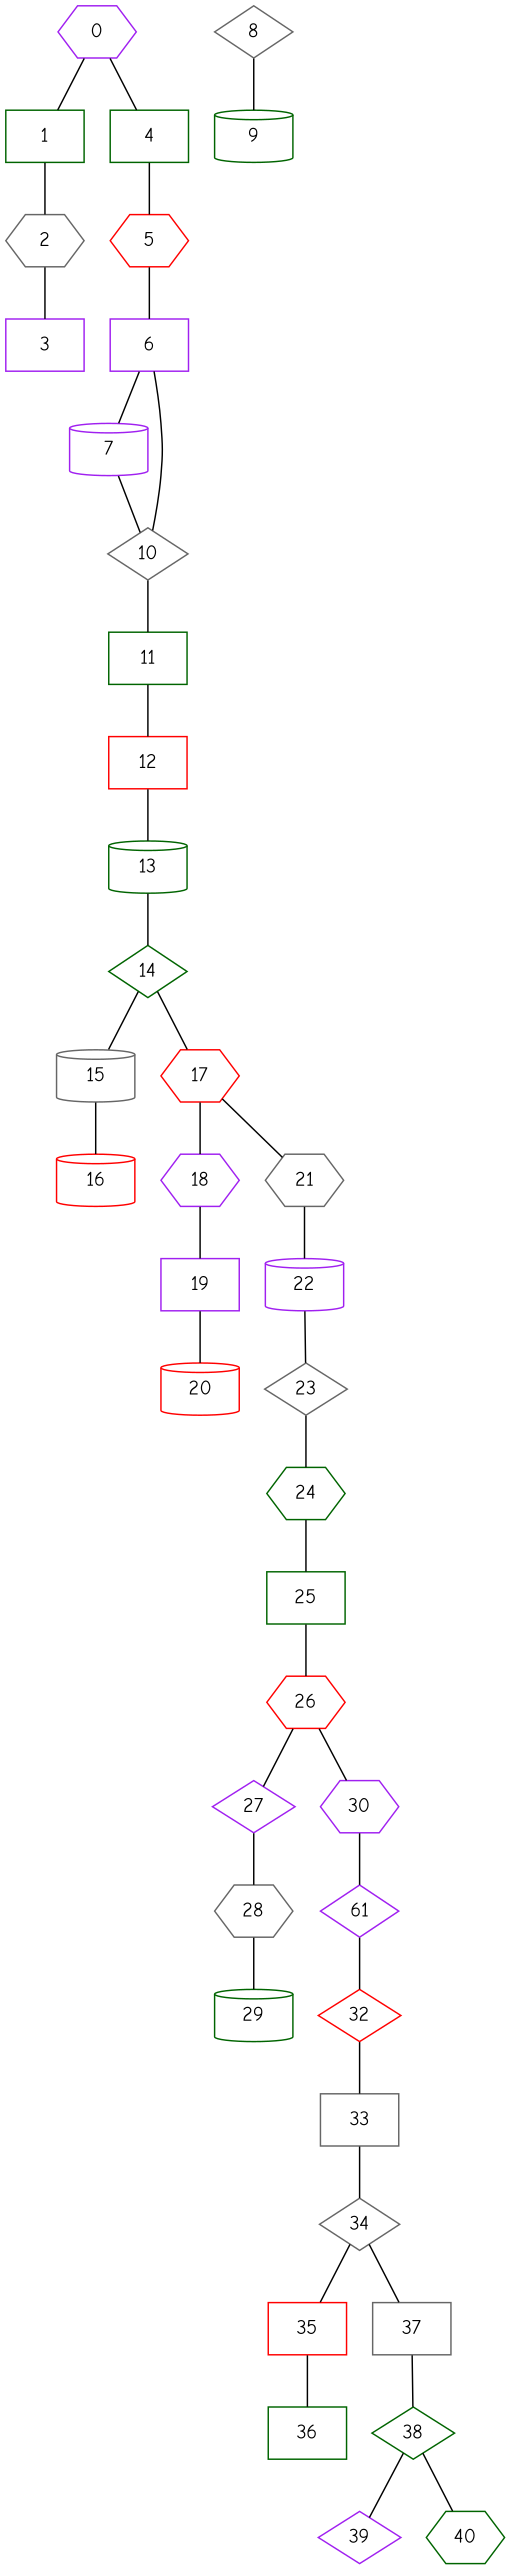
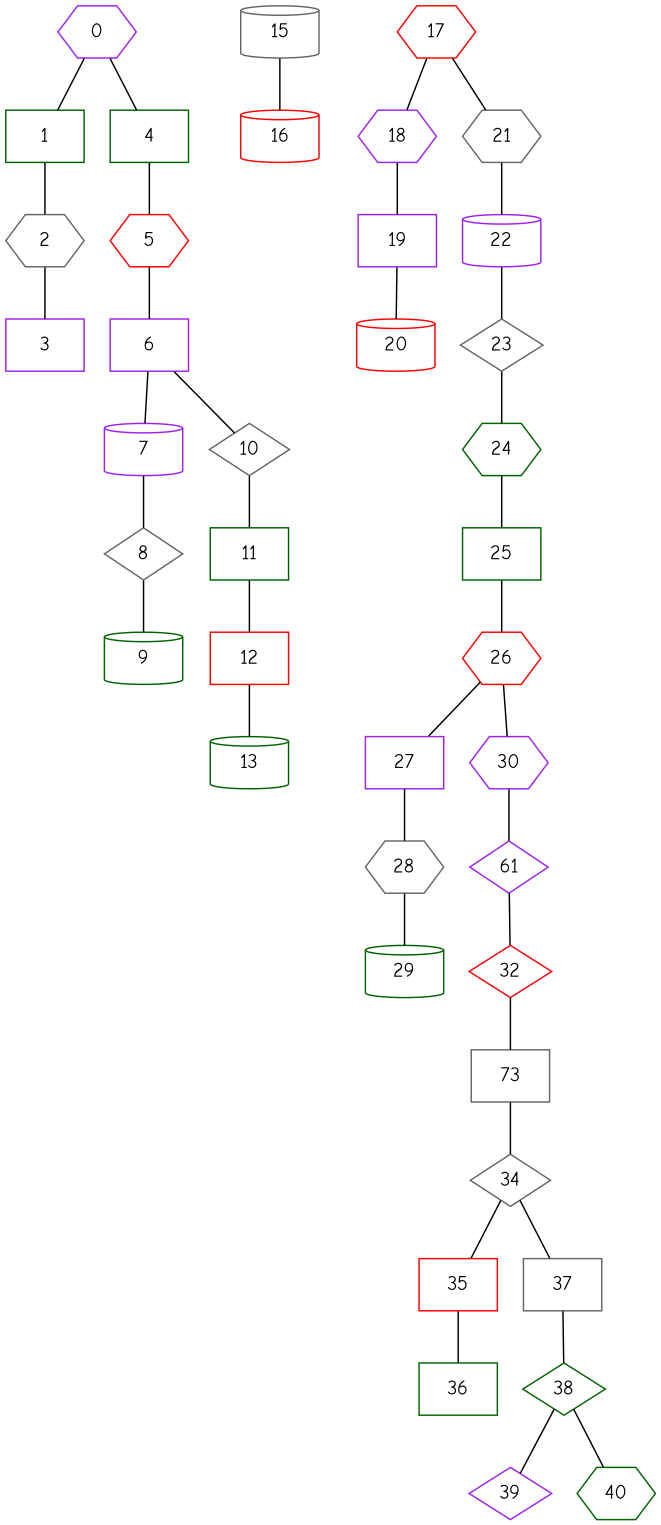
(129, 504) -> (144, 502)
(148, 972) -> none
(254, 1807) -> (405, 763)
(360, 2120) -> (510, 1076)
